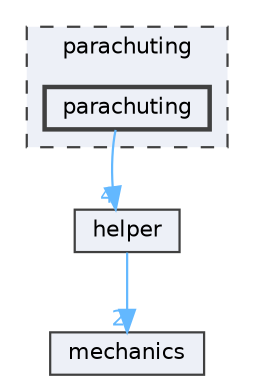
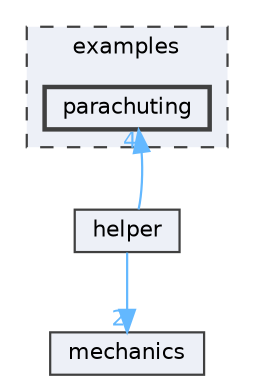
(127, 48) -> (127, 48)
(112, 161) -> (142, 181)
